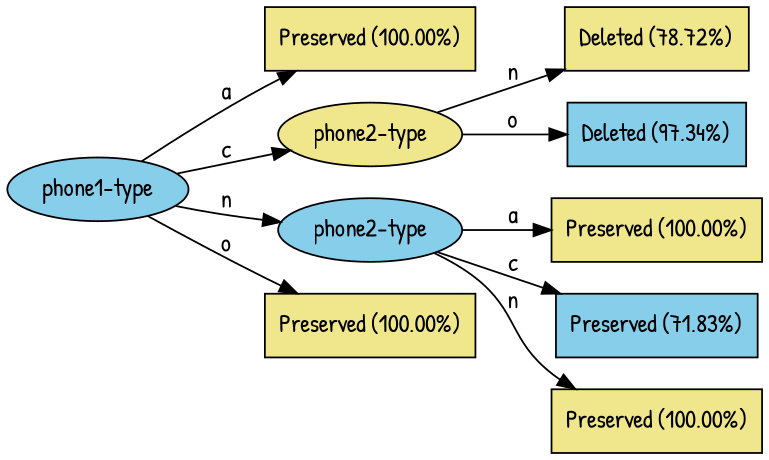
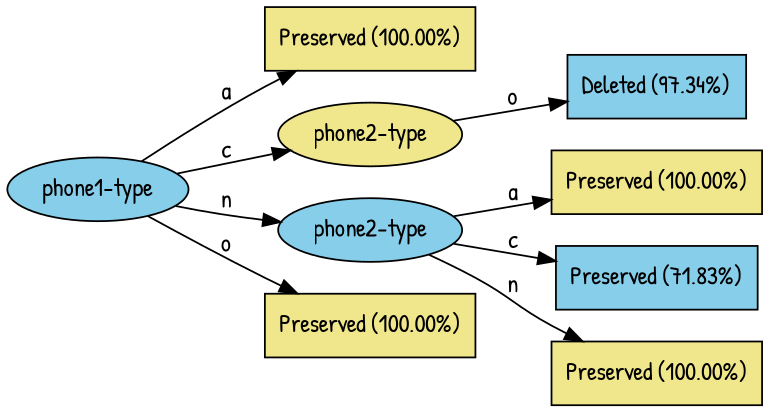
(657, 39) -> none
